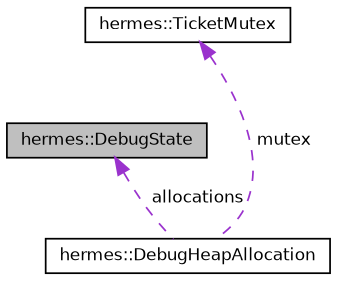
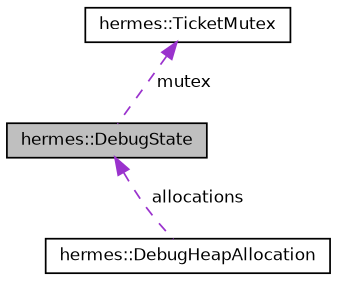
(251, 150) -> (142, 90)
